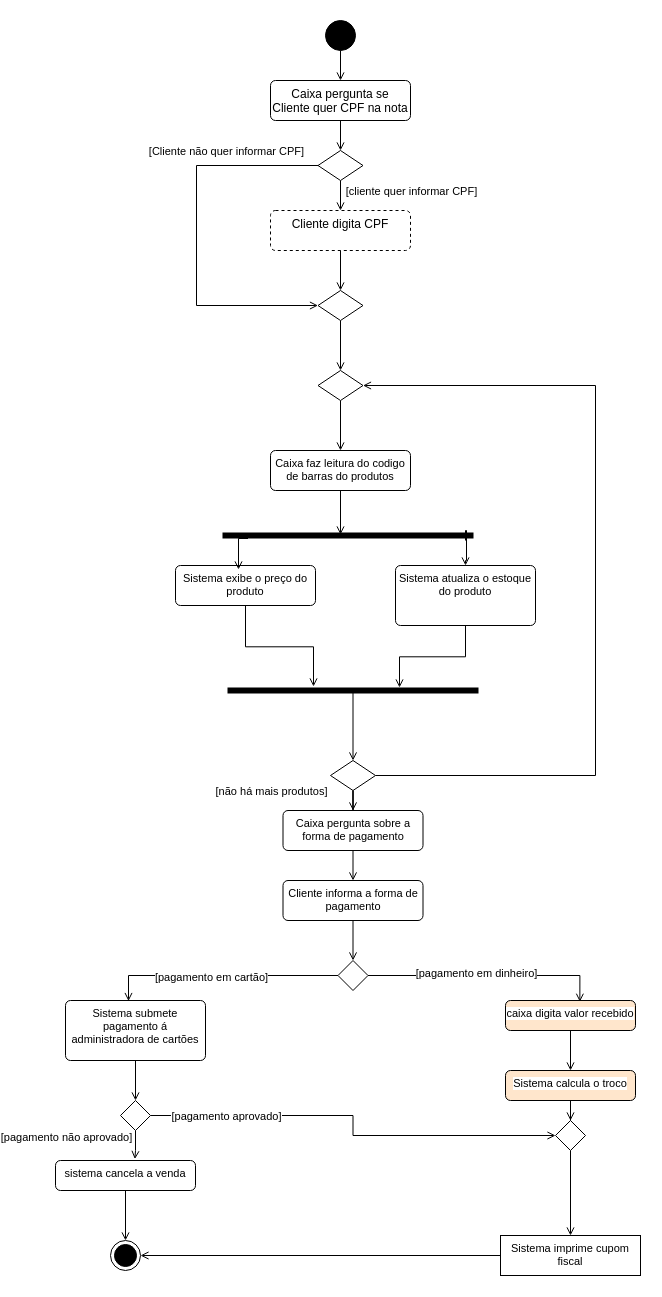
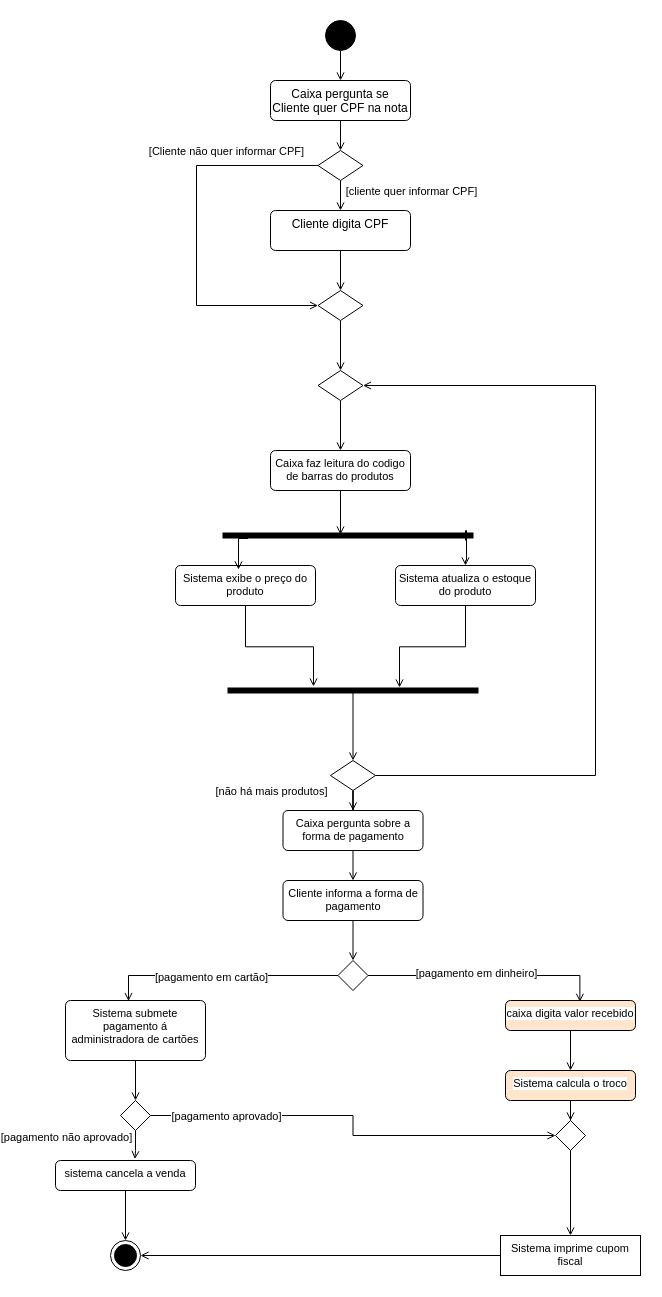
(341, 231) -> (341, 231)
(466, 596) -> (466, 586)
